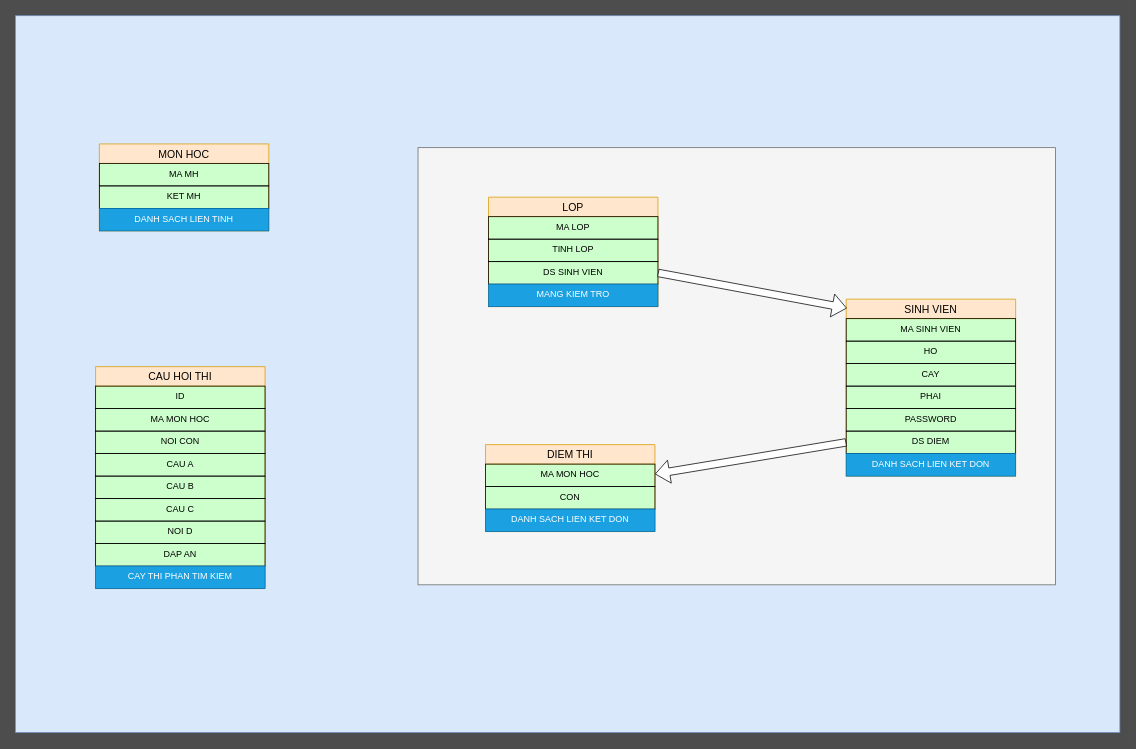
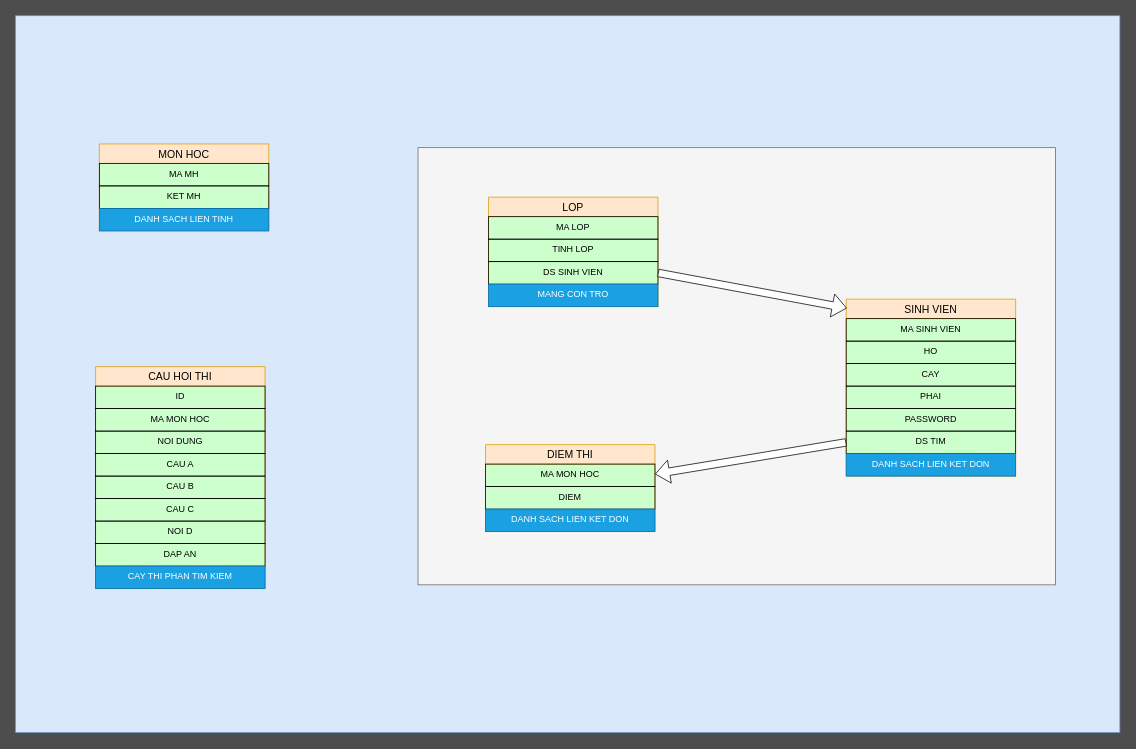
(573, 294) -> (573, 294)
(180, 441) -> (180, 441)
(931, 441) -> (931, 441)
(570, 497) -> (570, 497)
